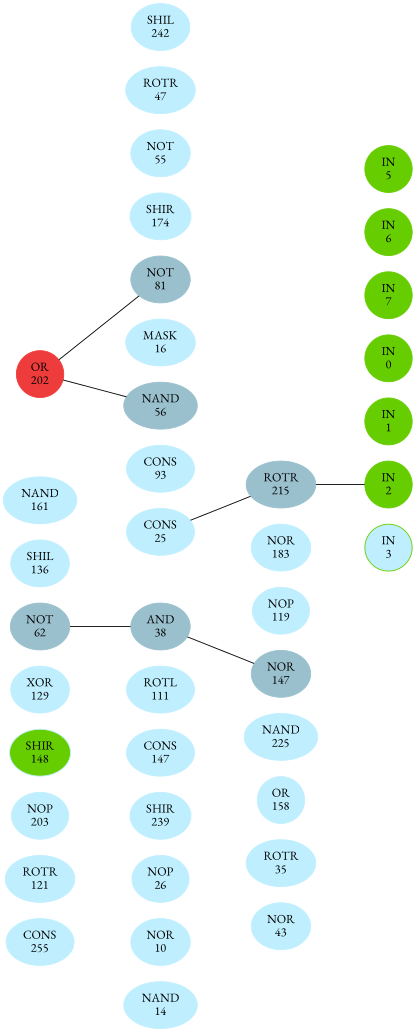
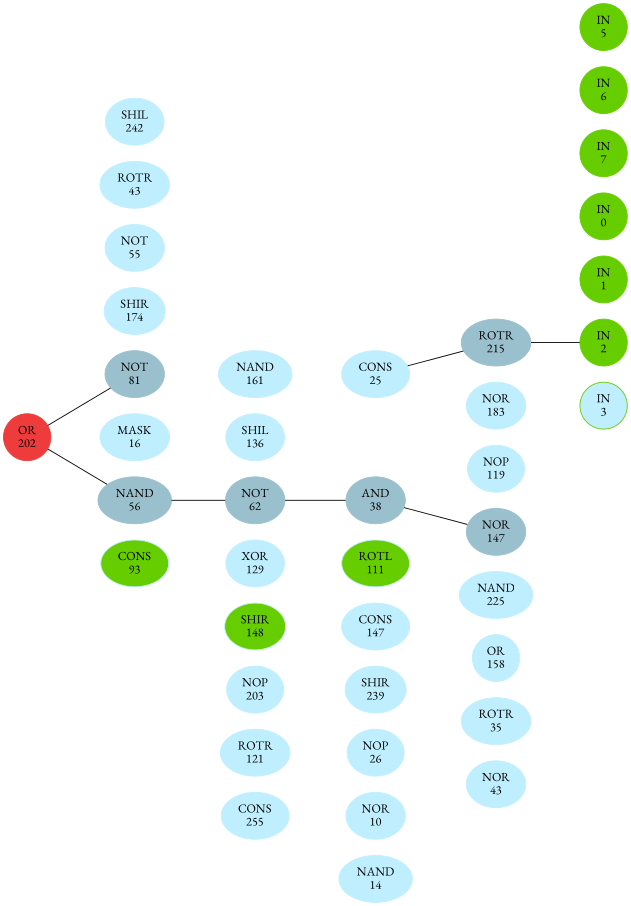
(161, 90) -> (135, 185)
(161, 469) -> (135, 563)
none -> (198, 500)
(161, 690) -> (376, 563)
